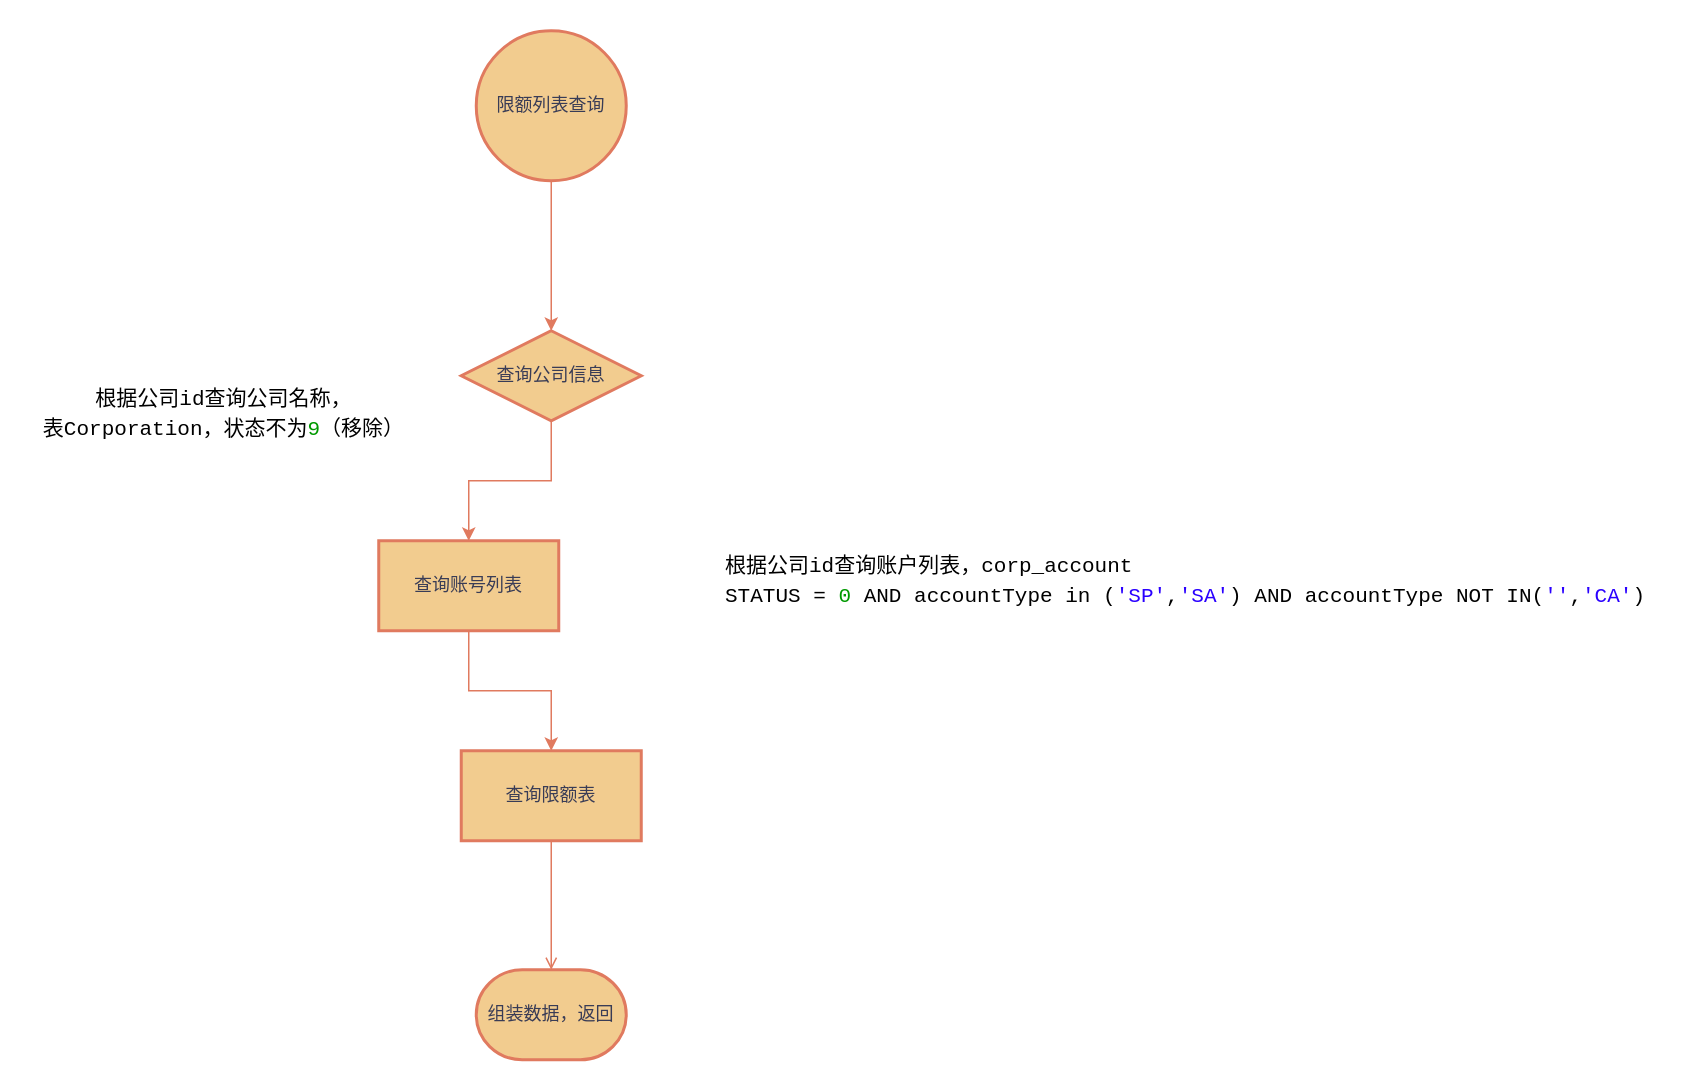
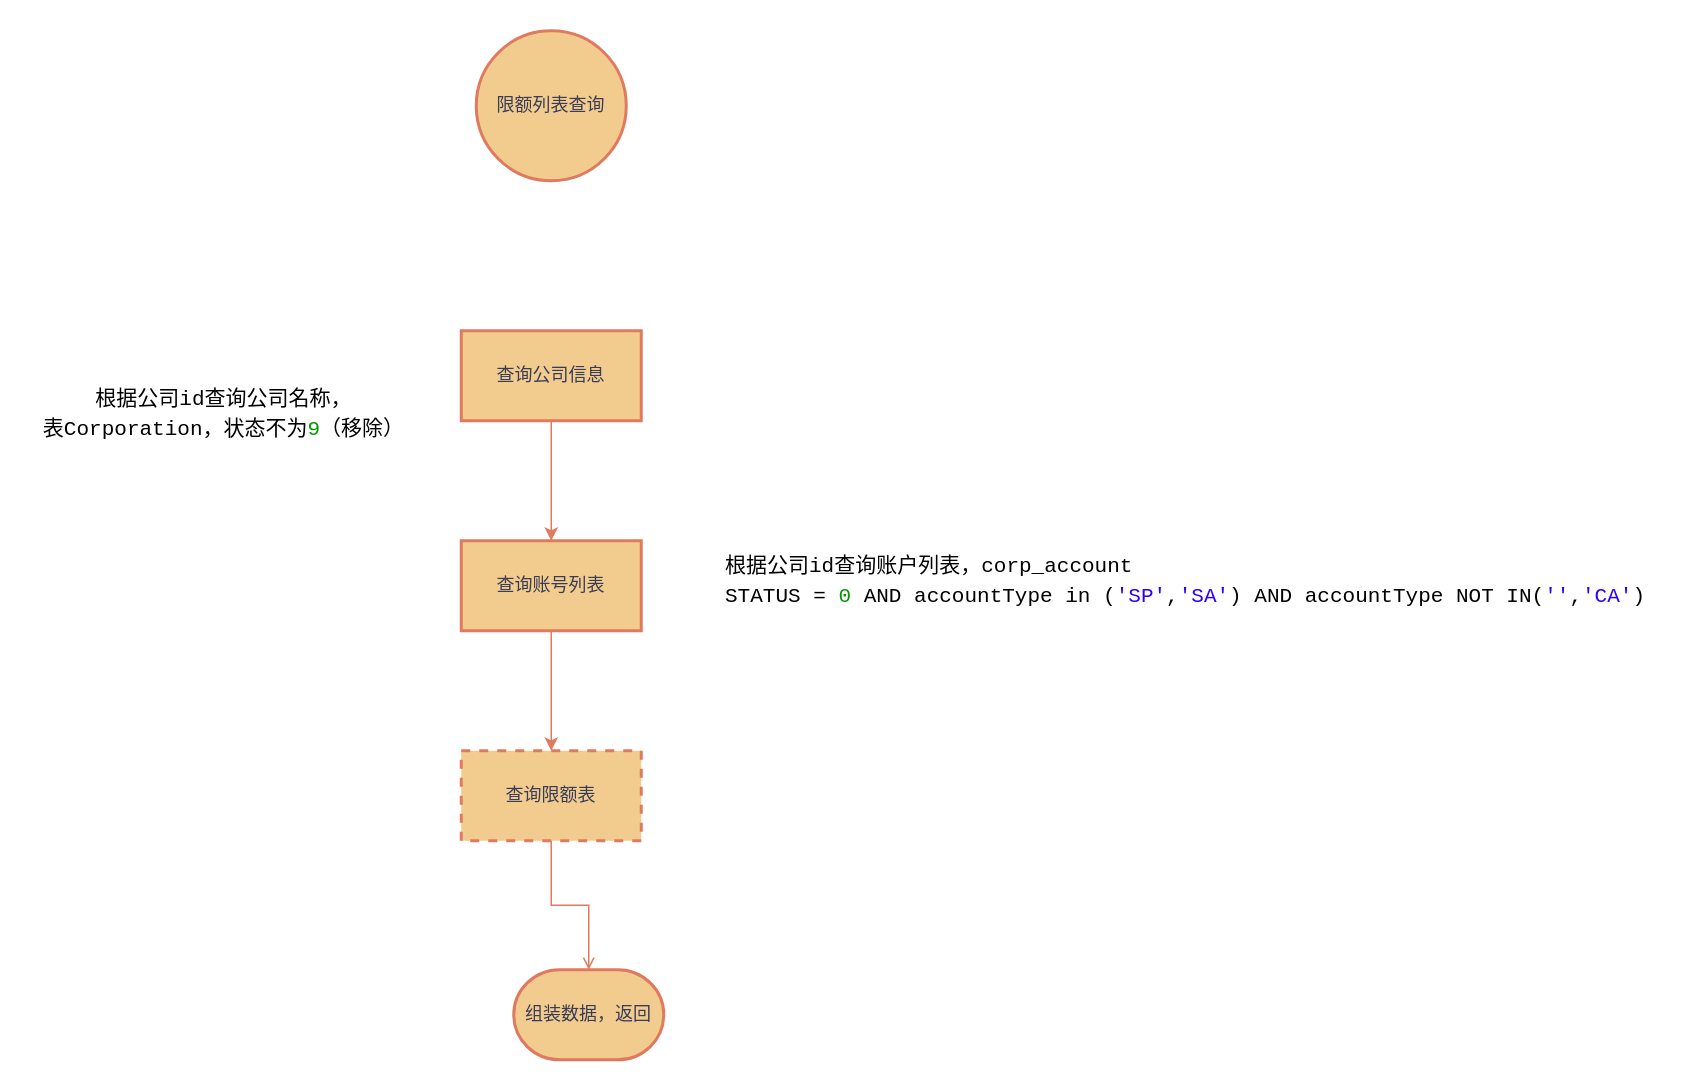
(551, 251) -> none
(551, 376) -> (551, 376)
(469, 586) -> (551, 586)
(551, 796) -> (551, 796)
(551, 1015) -> (589, 1015)
